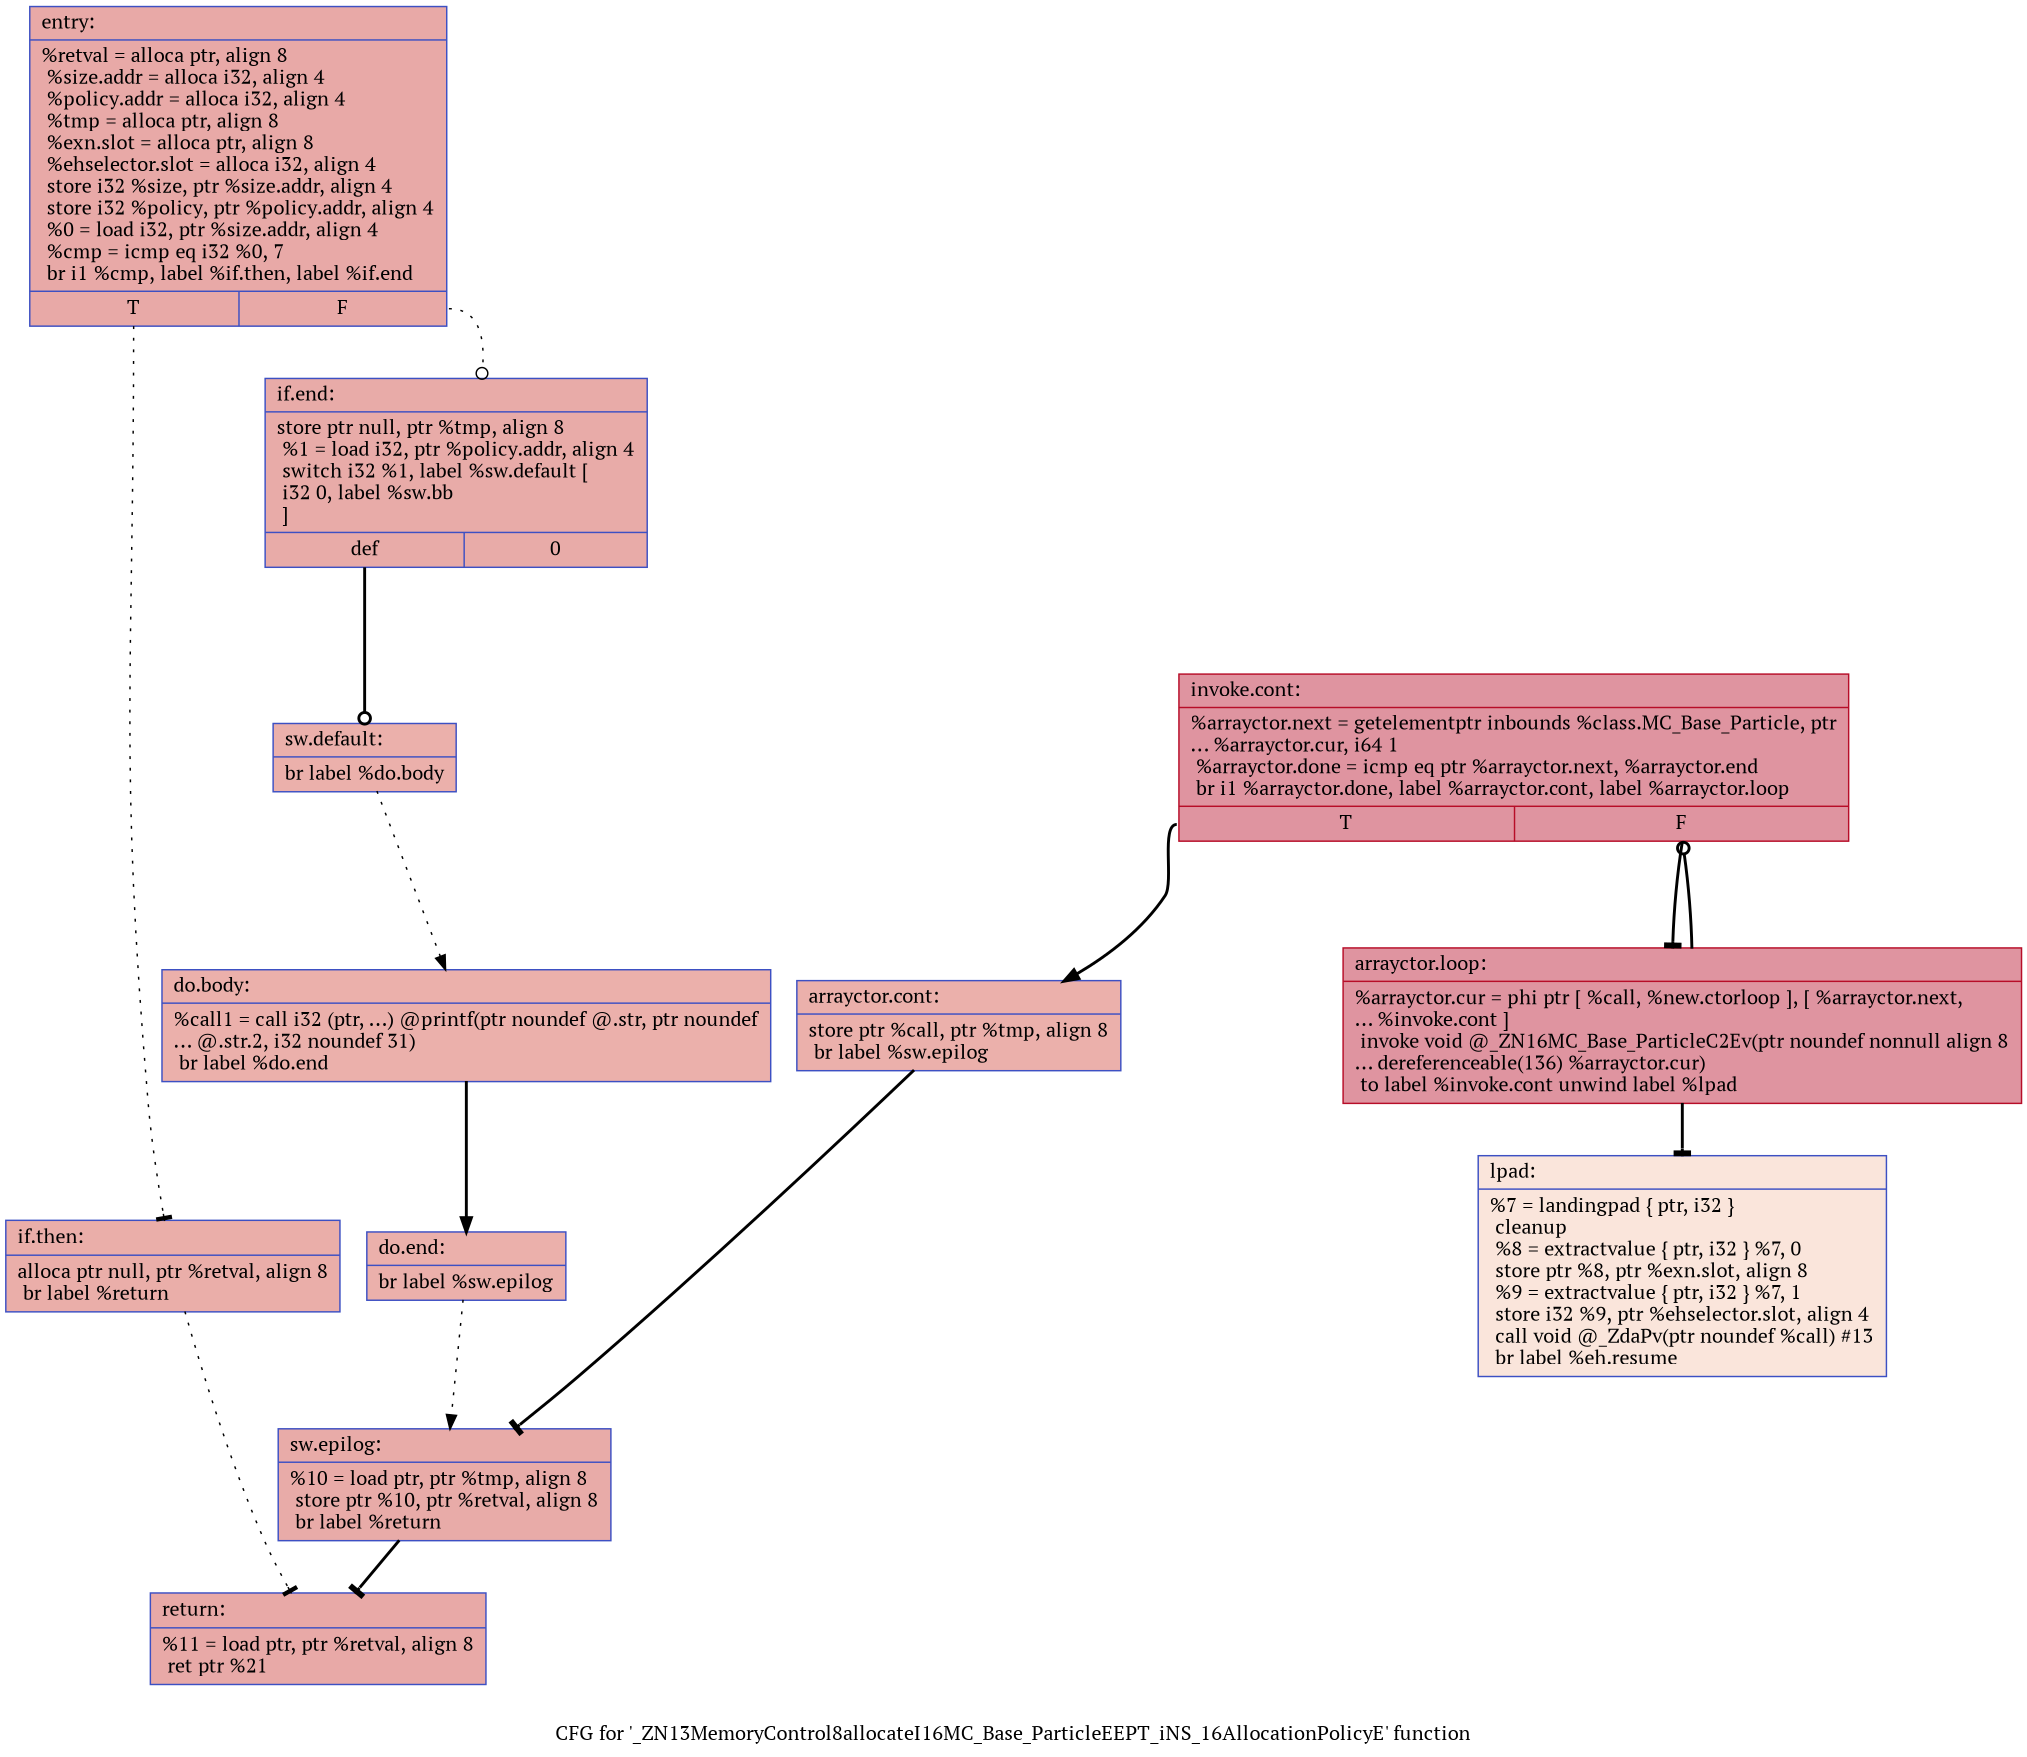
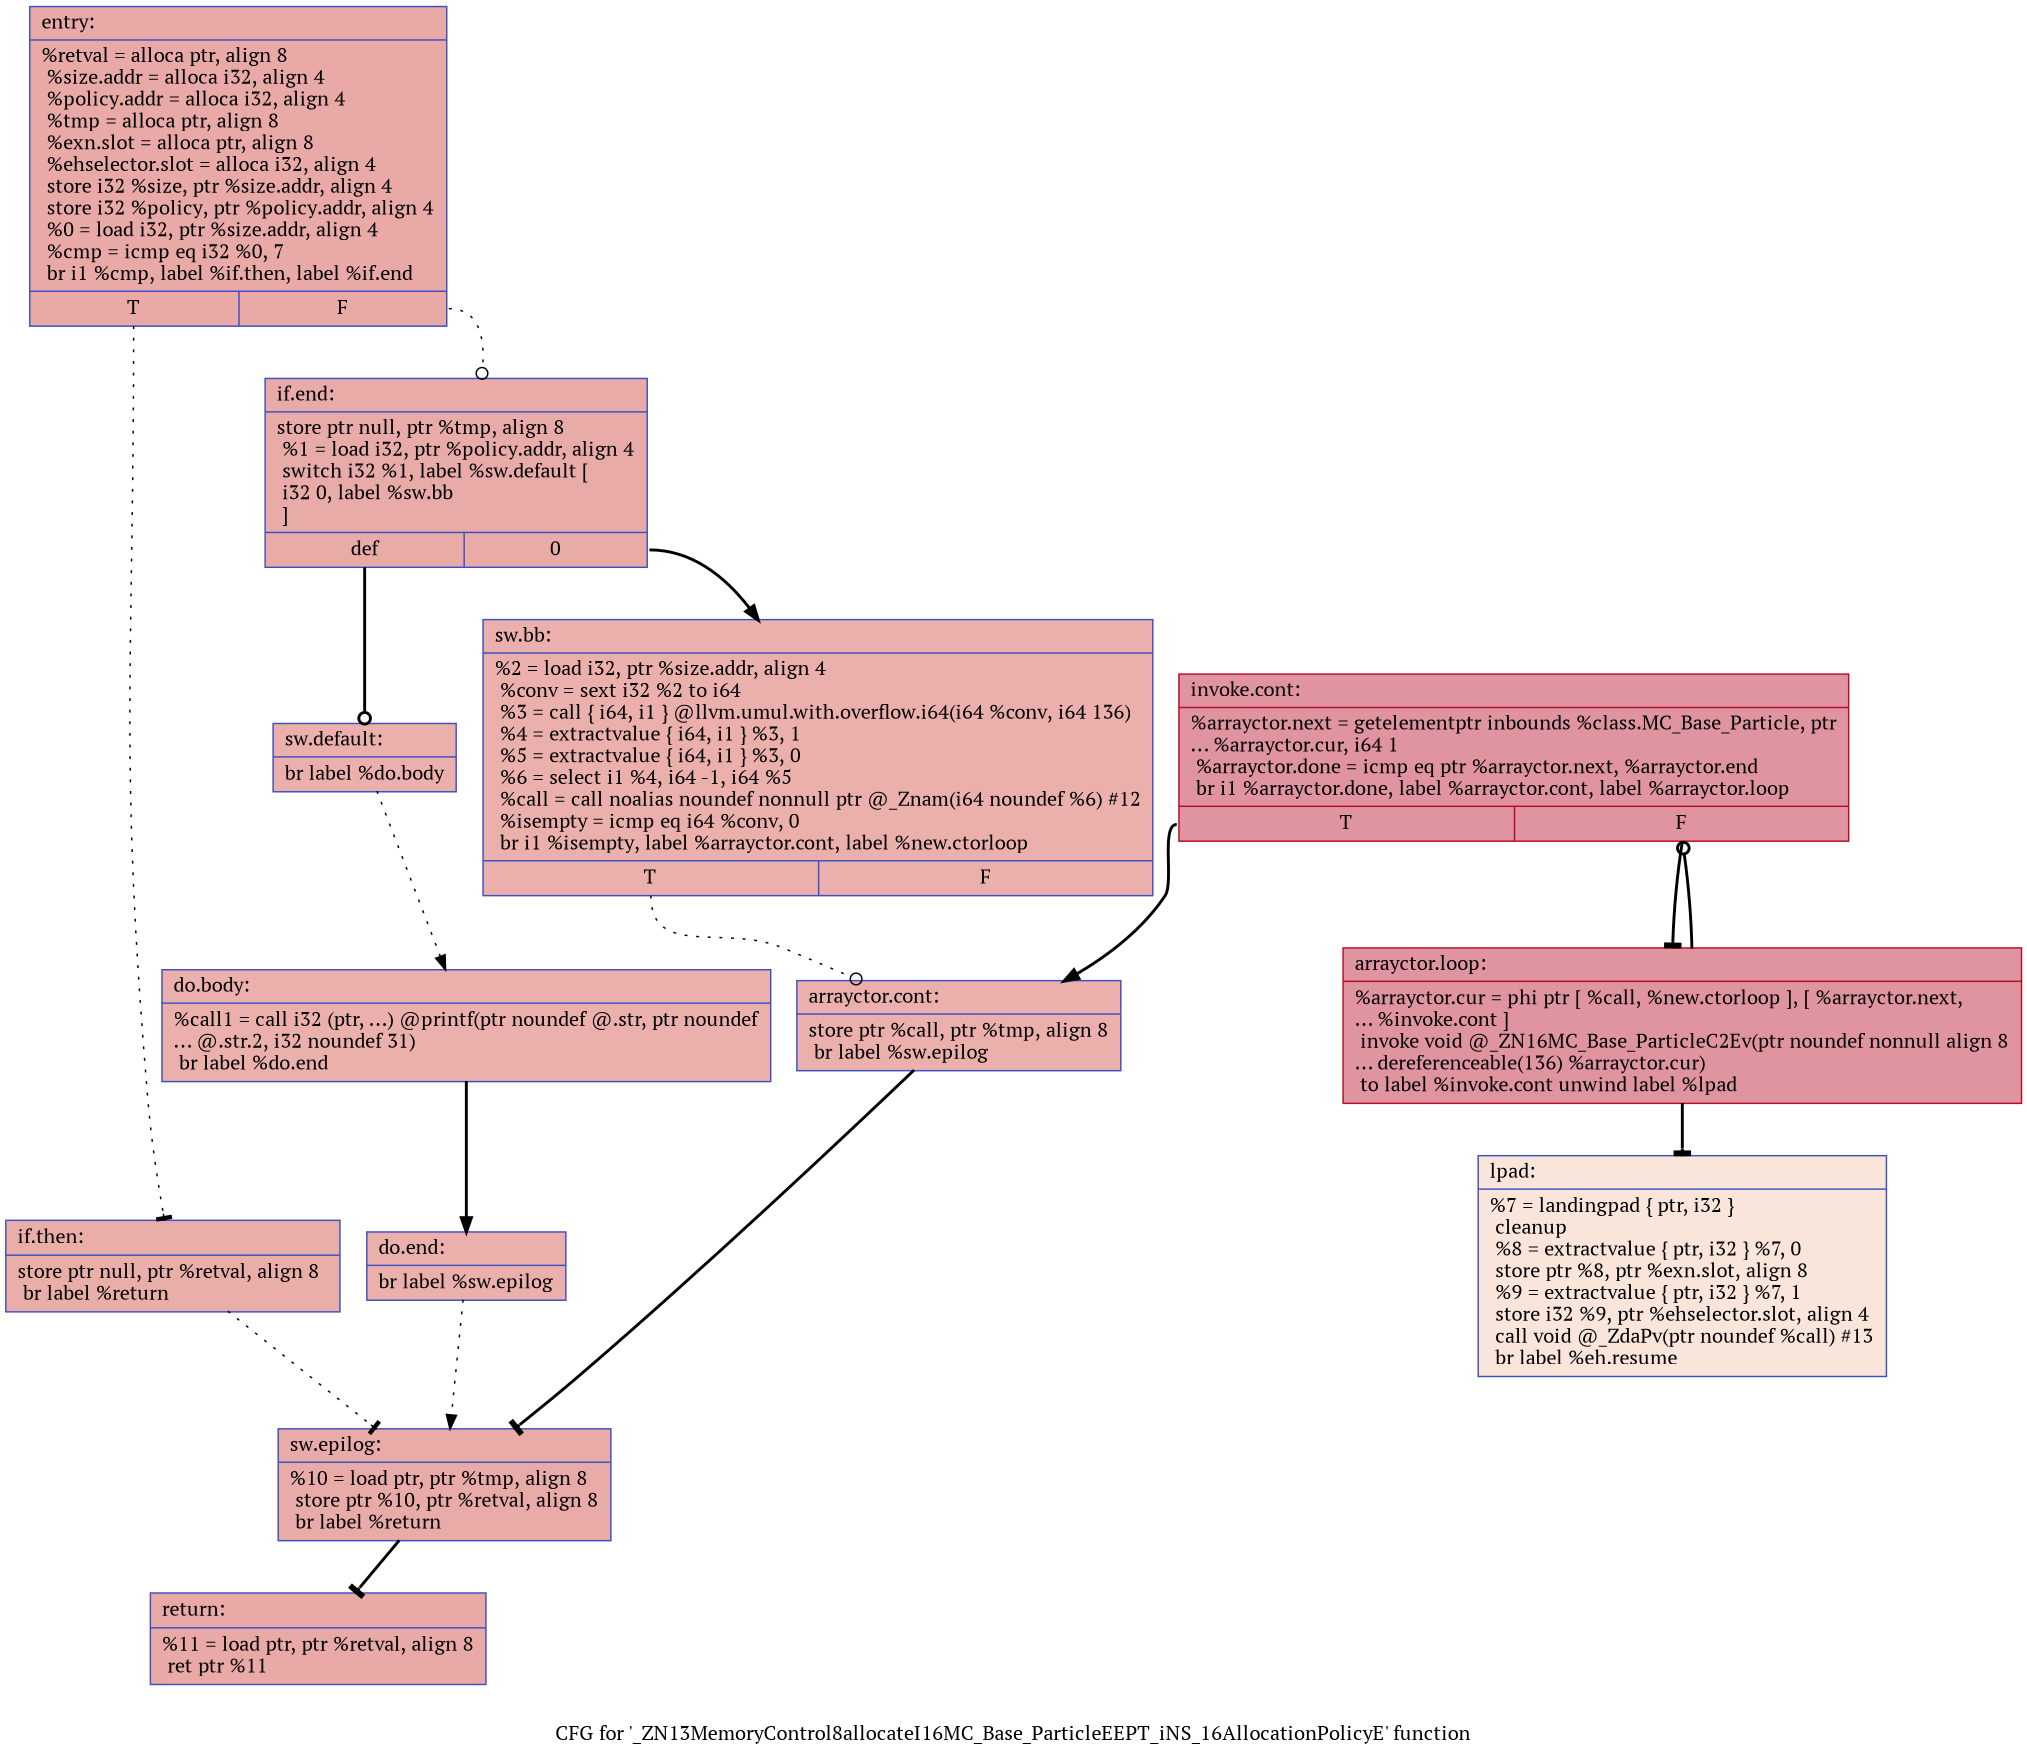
none -> (818, 758)
(173, 1272) -> (169, 1272)
(229, 1452) -> (299, 1368)
(215, 1666) -> (215, 1666)
